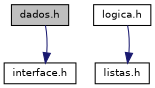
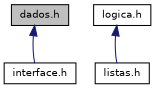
(47, 39) -> (33, 50)
(129, 39) -> (115, 50)
